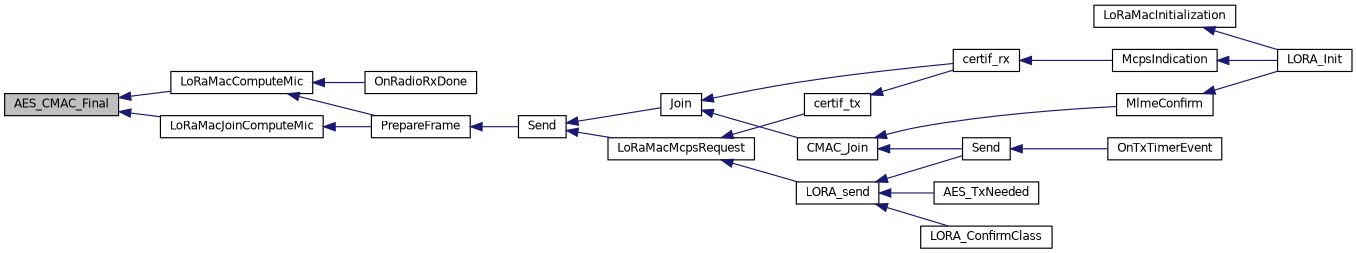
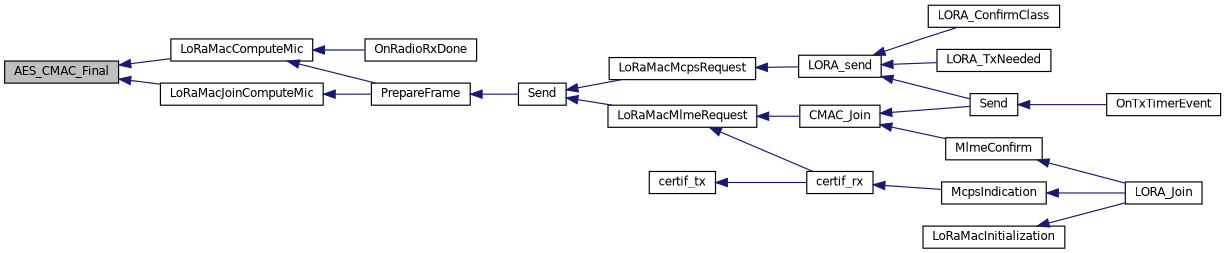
(1315, 60) -> (1164, 193)
(681, 105) -> (682, 116)
(774, 123) -> none
(986, 193) -> (994, 60)
